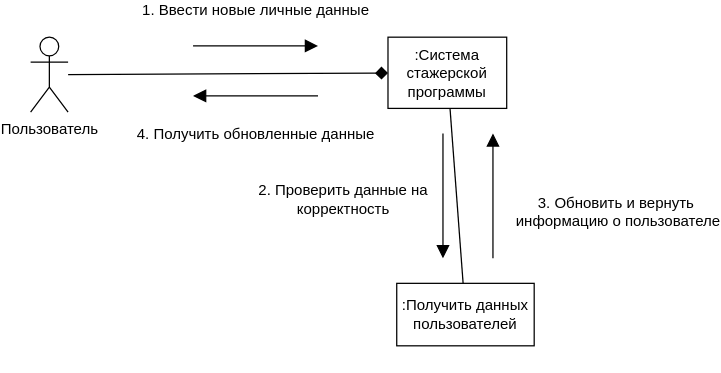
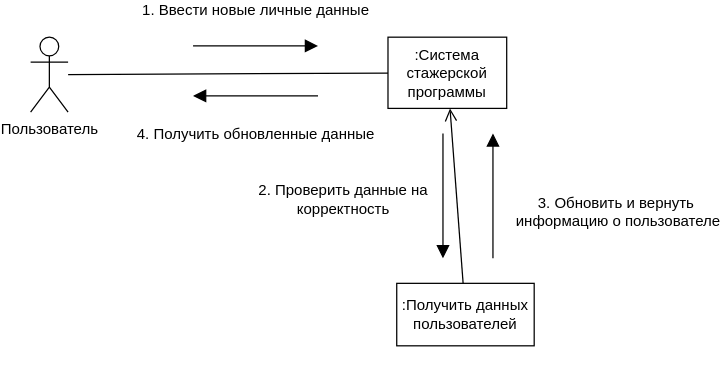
(375, 73) -> (381, 73)
(451, 114) -> (451, 115)
